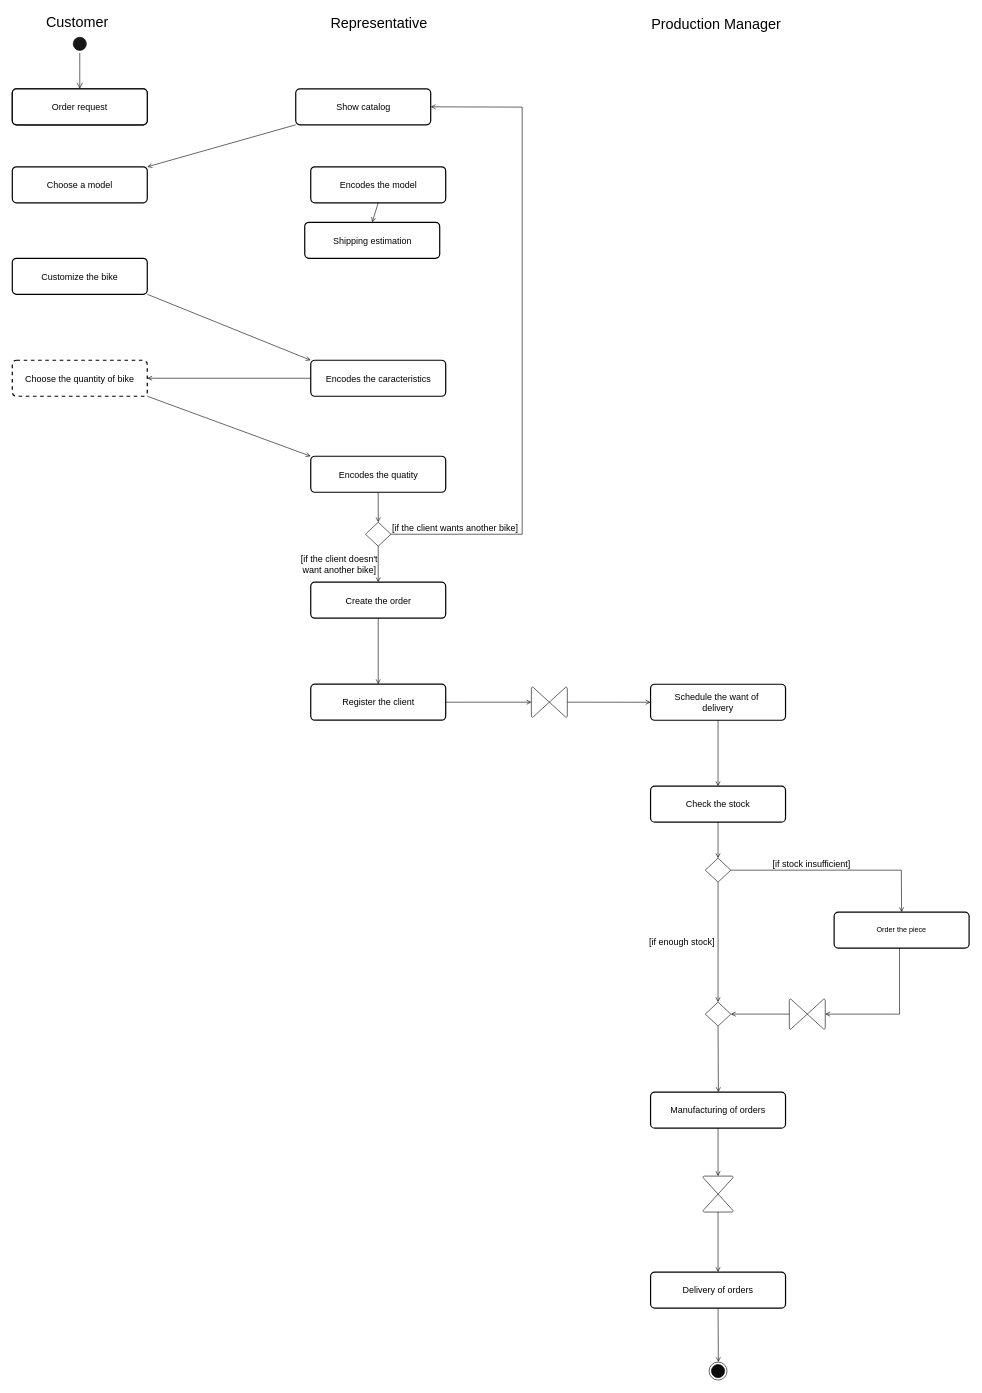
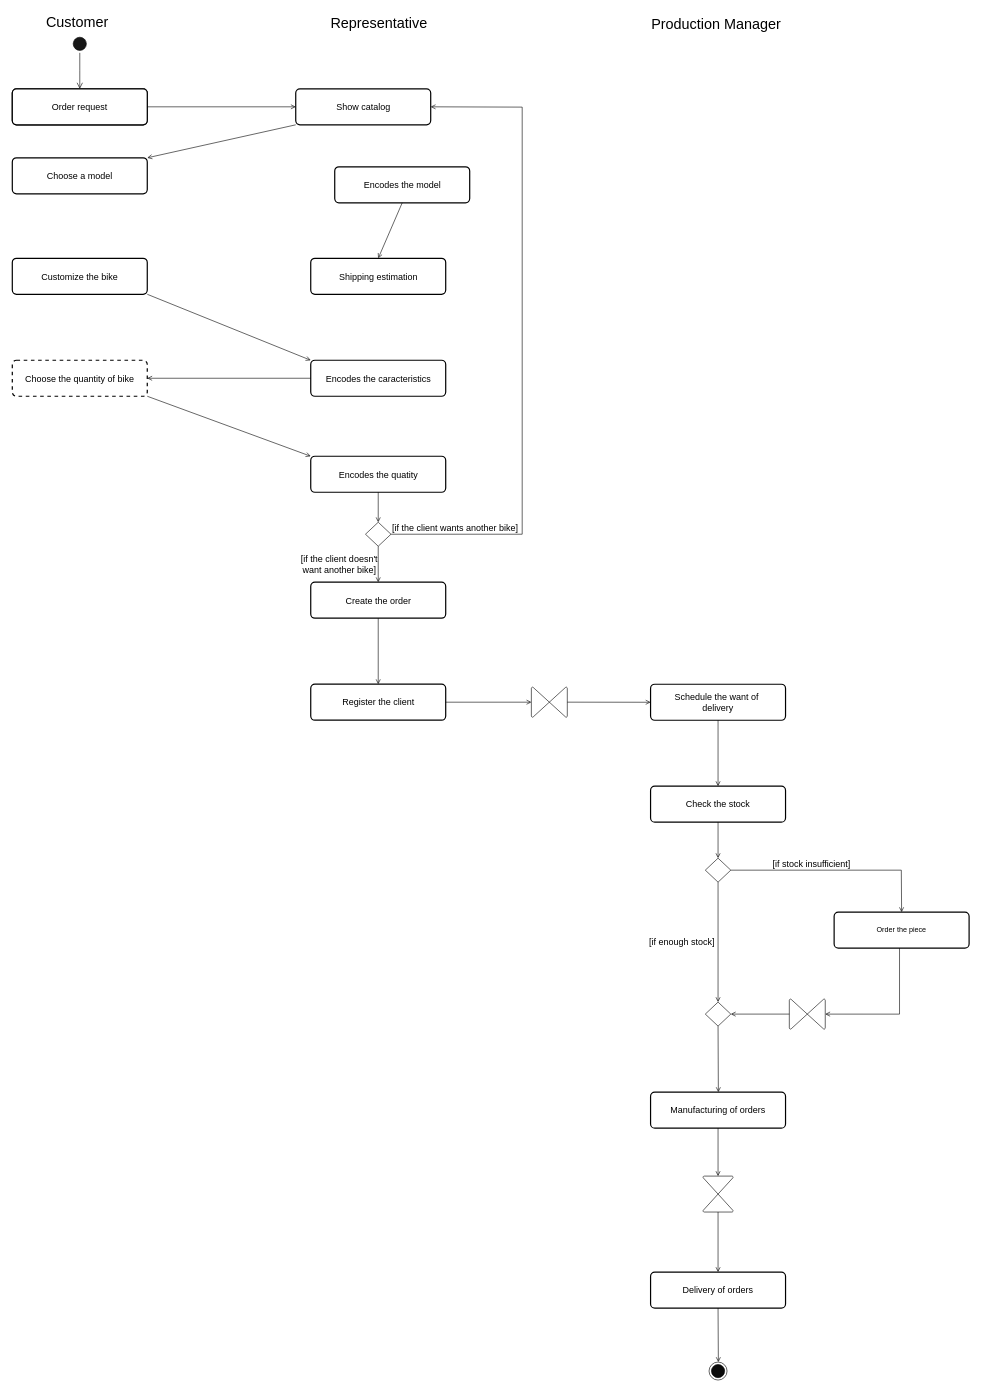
none -> (220, 107)
(80, 185) -> (80, 176)
(378, 185) -> (402, 185)
(372, 240) -> (378, 276)
